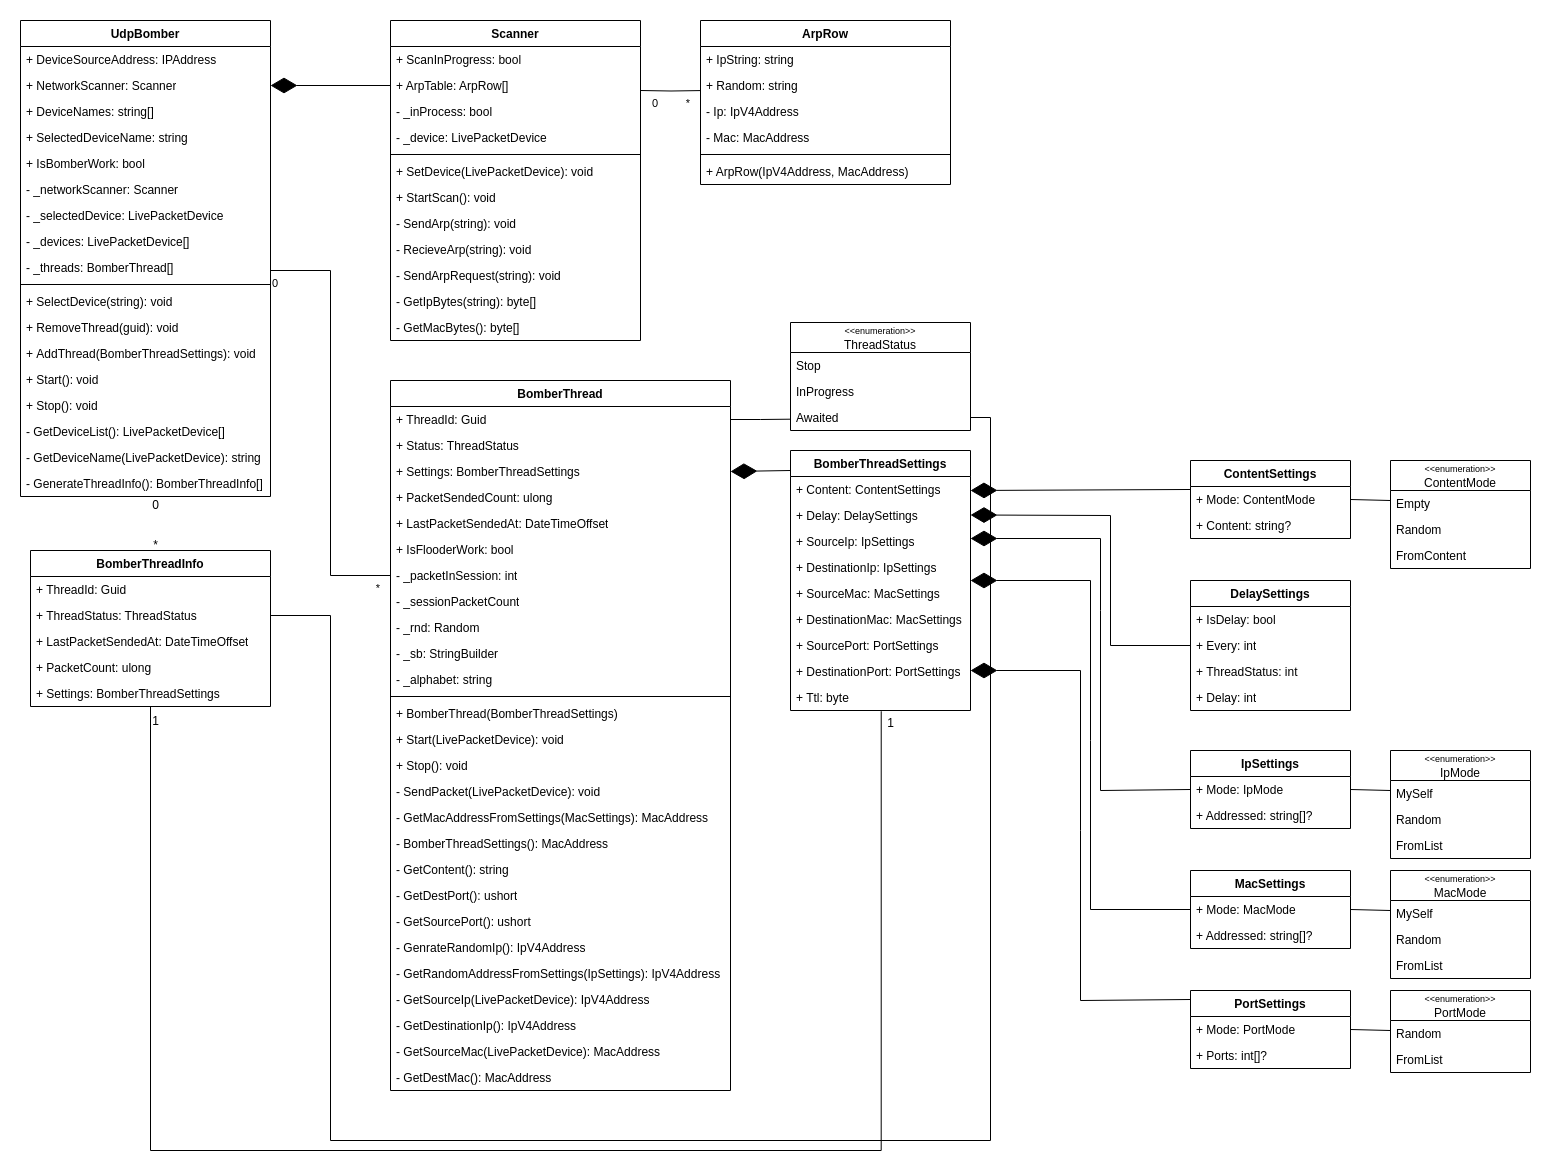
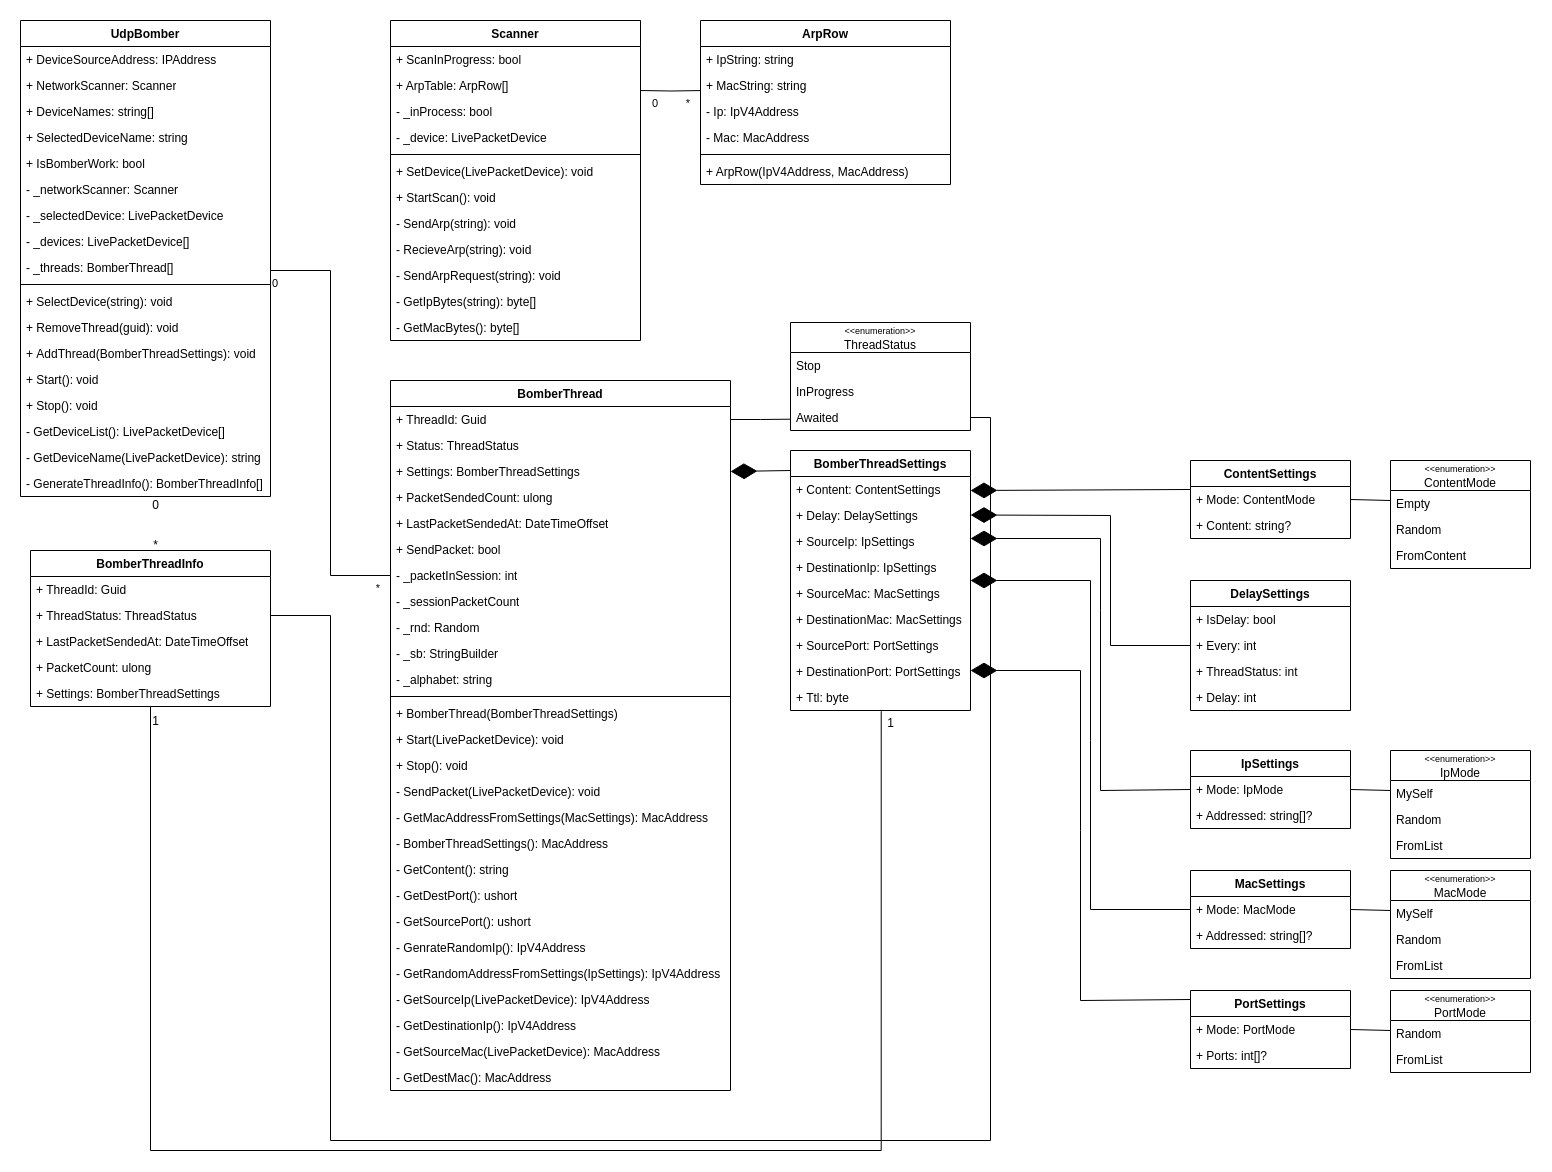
(342, 86) -> none
(754, 87) -> (763, 87)
(459, 551) -> (451, 551)
